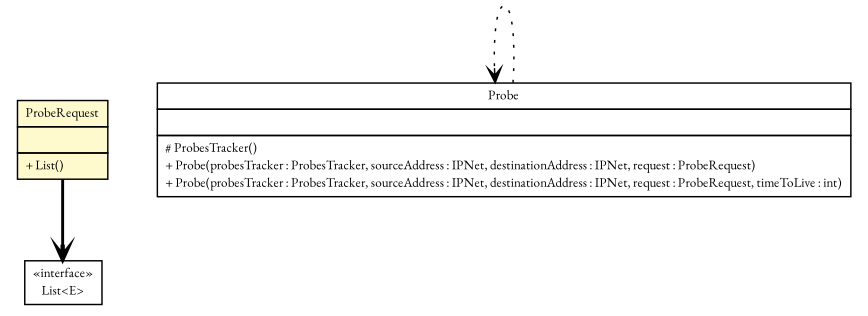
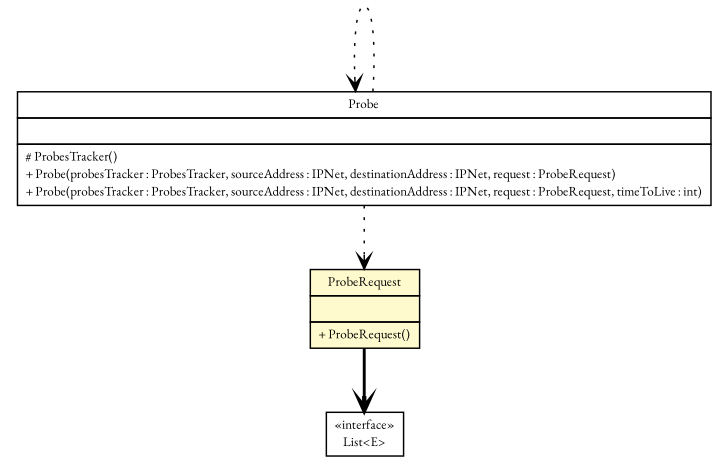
(45, 165) -> (365, 334)
none -> (364, 230)
